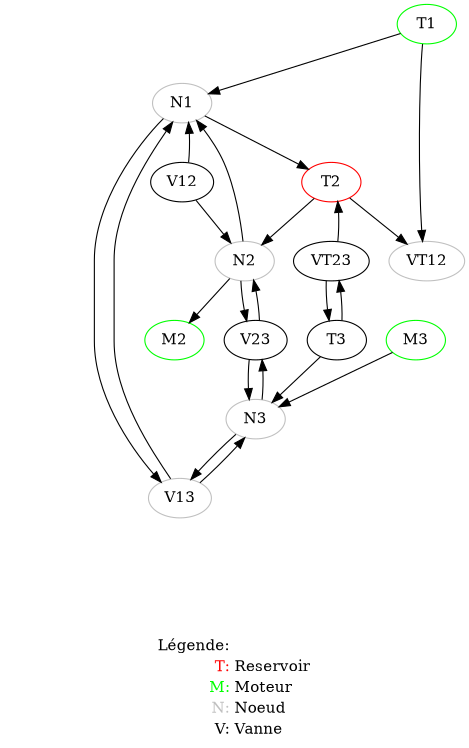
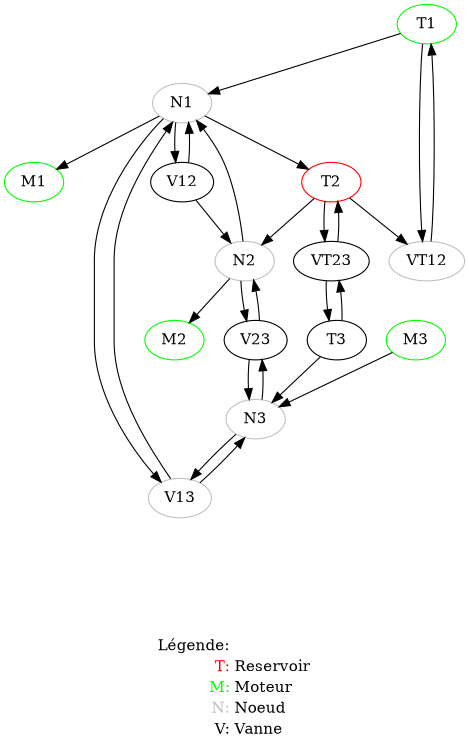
none -> (175, 137)
none -> (434, 148)
none -> (34, 182)
none -> (324, 216)
